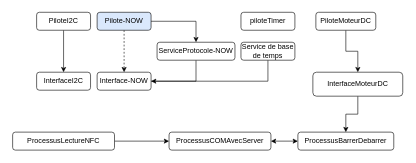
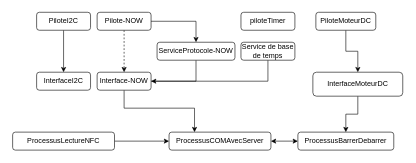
(124, 21) -> (124, 21)
none -> (194, 117)
